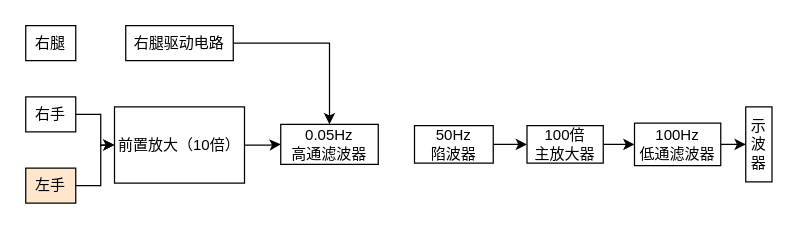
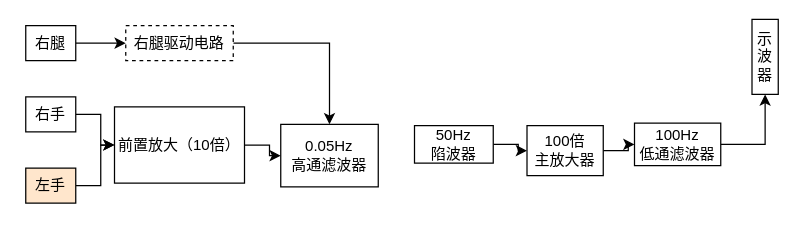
none -> (97, 43)
(179, 43) -> (179, 43)
(329, 144) -> (329, 156)
(565, 144) -> (565, 151)
(759, 144) -> (765, 57)
